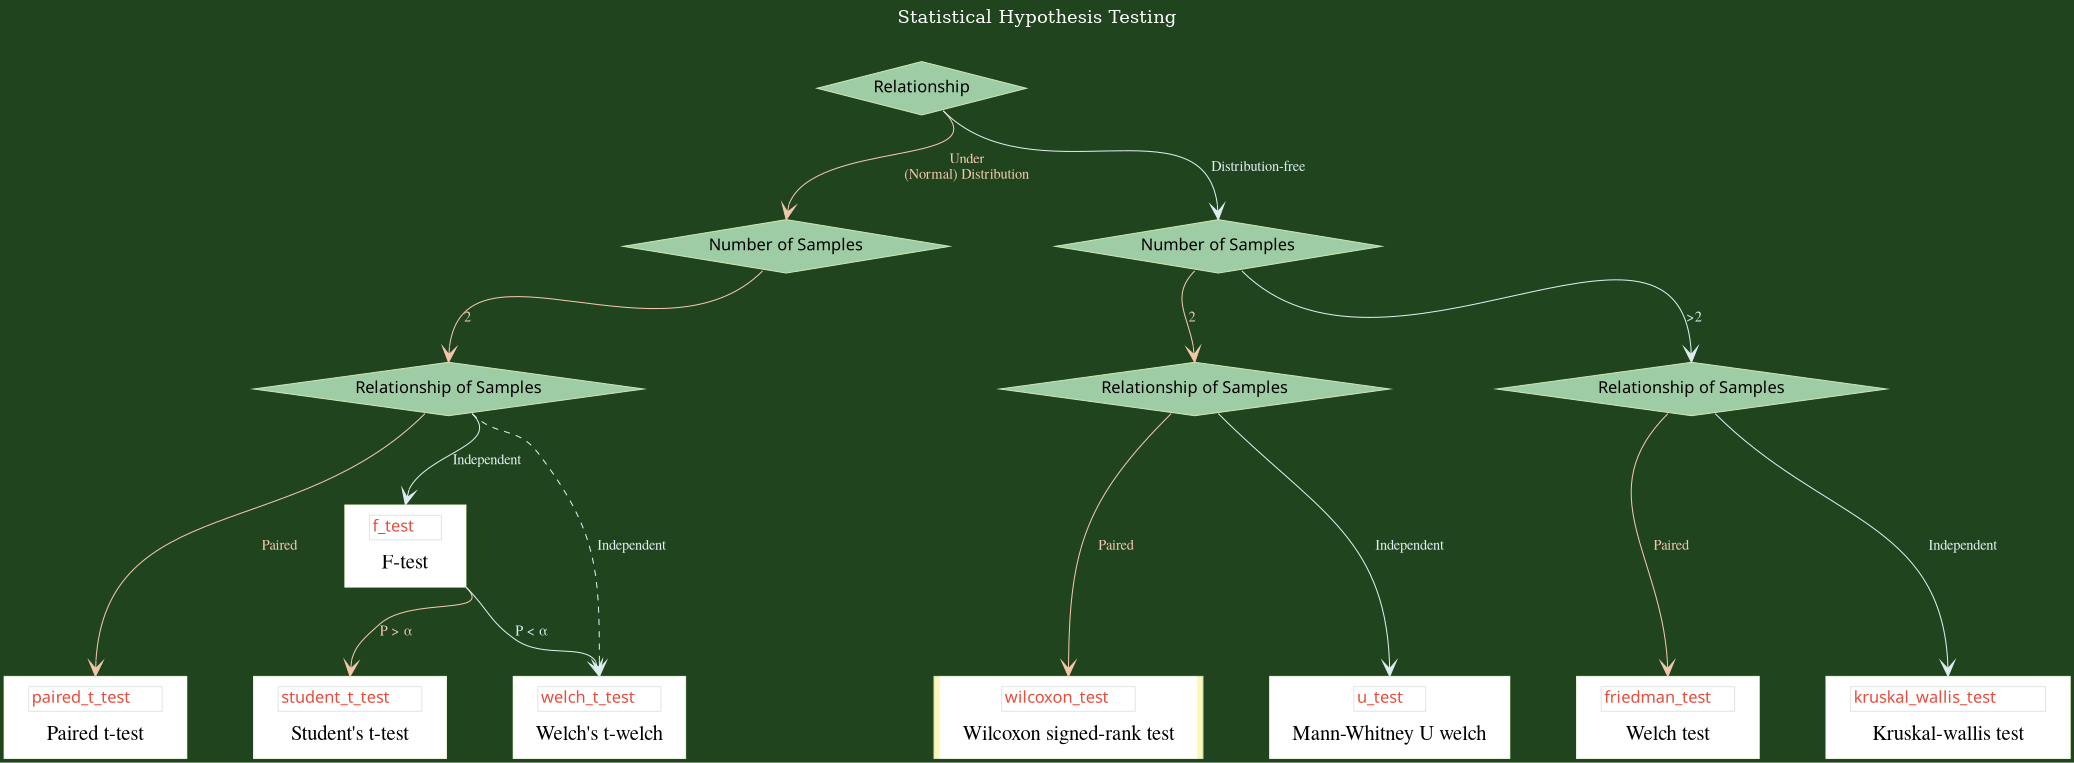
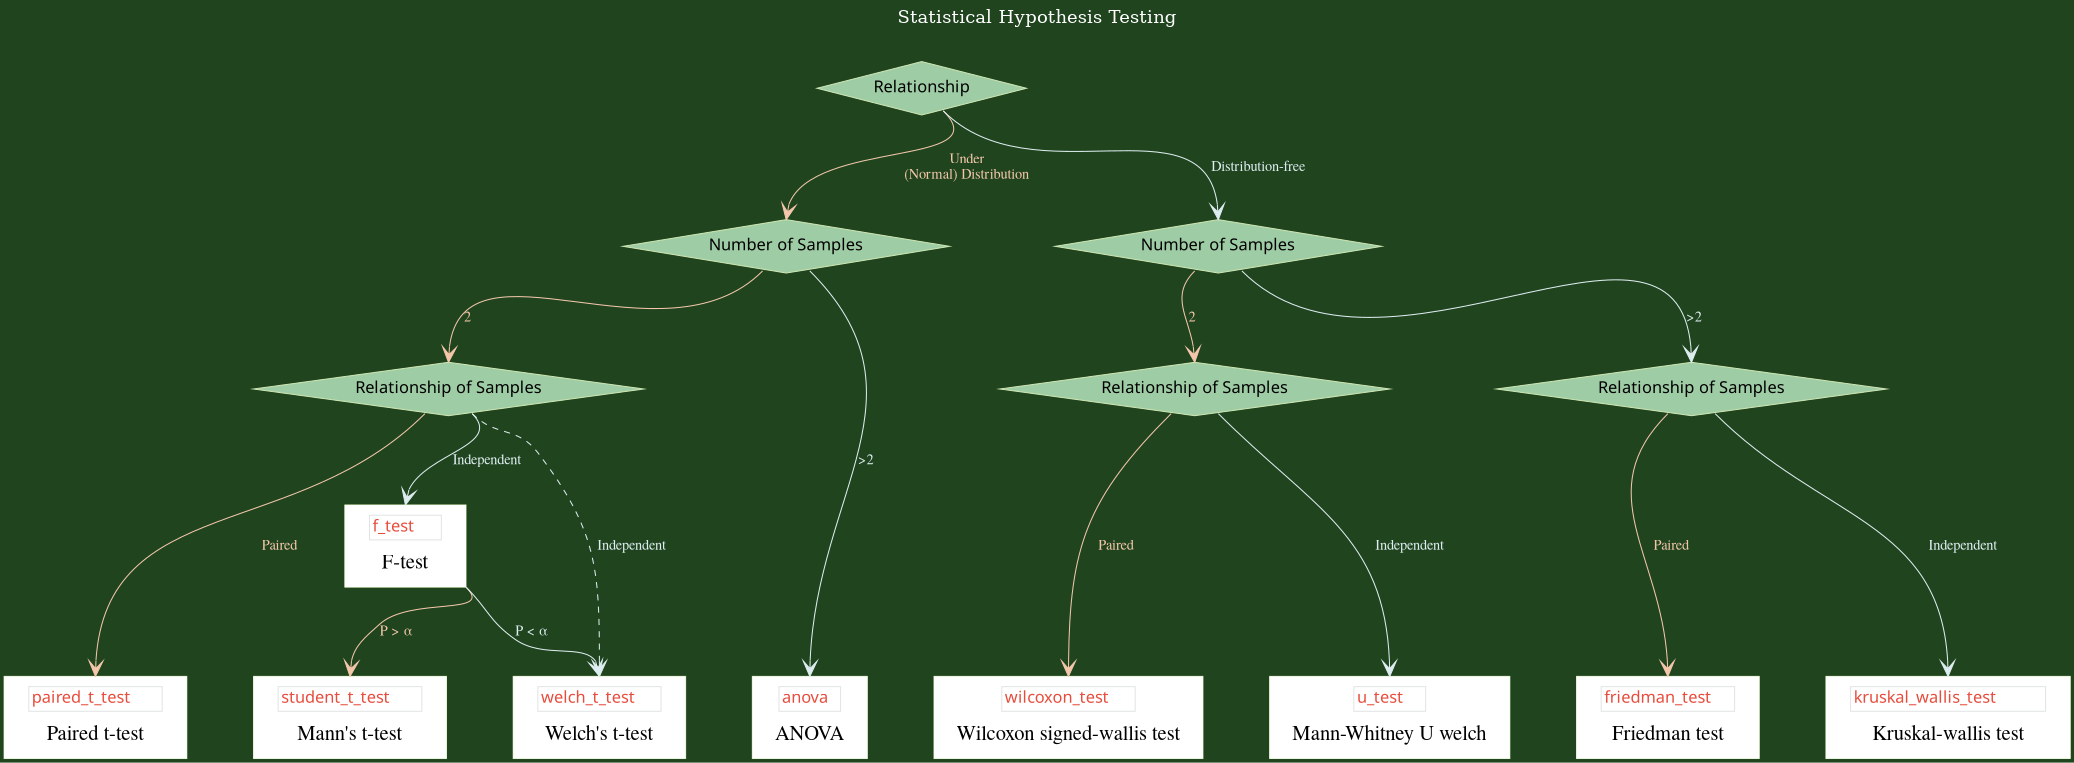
none -> (810, 717)
(350, 734) -> (350, 734)
(599, 734) -> (599, 734)
(1069, 734) -> (1068, 734)
(1668, 734) -> (1668, 734)
